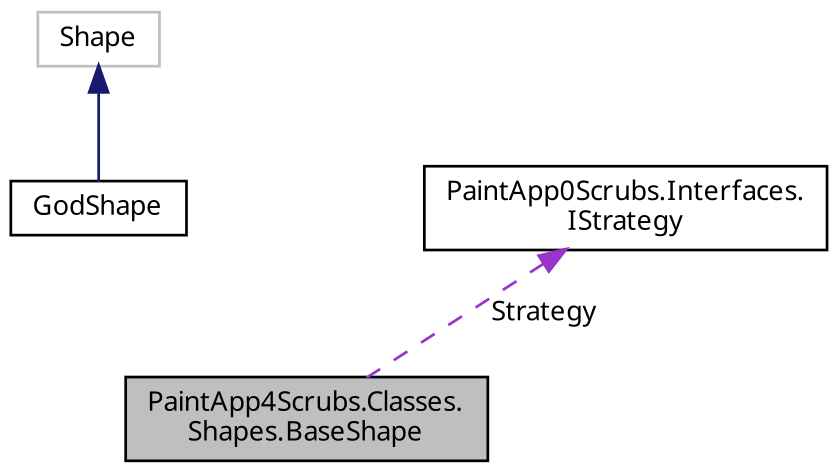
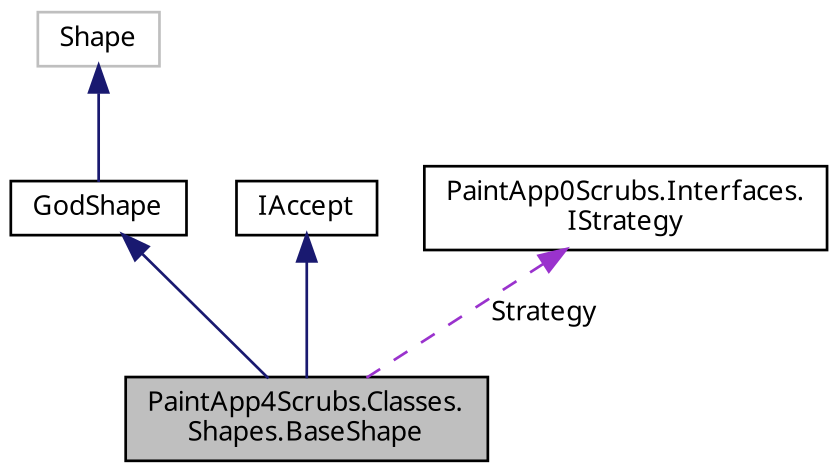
none -> (307, 208)
none -> (205, 316)
